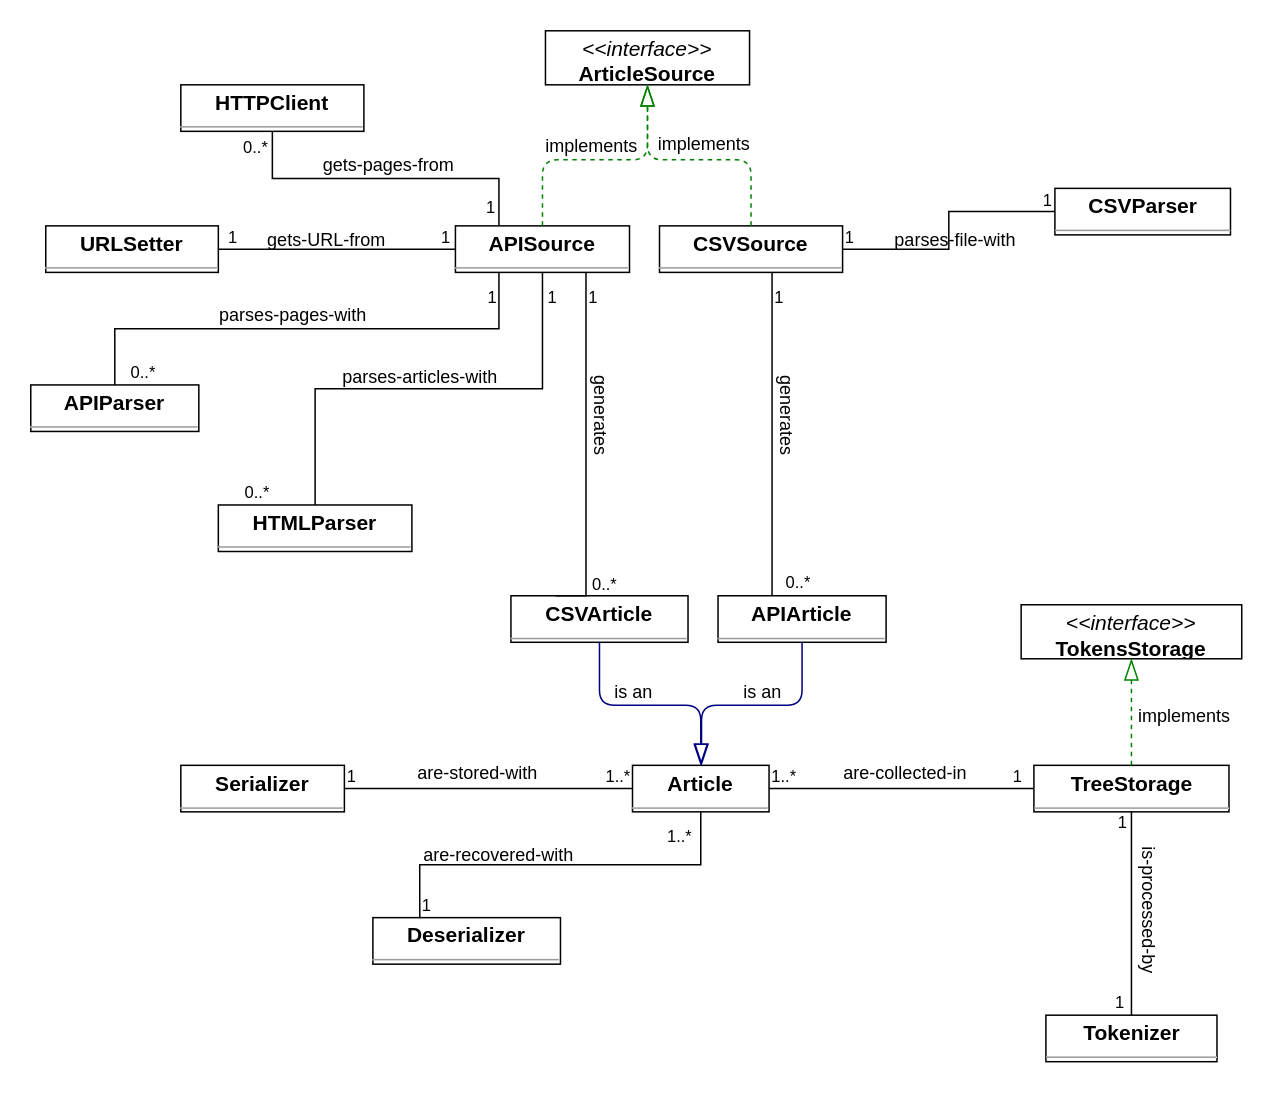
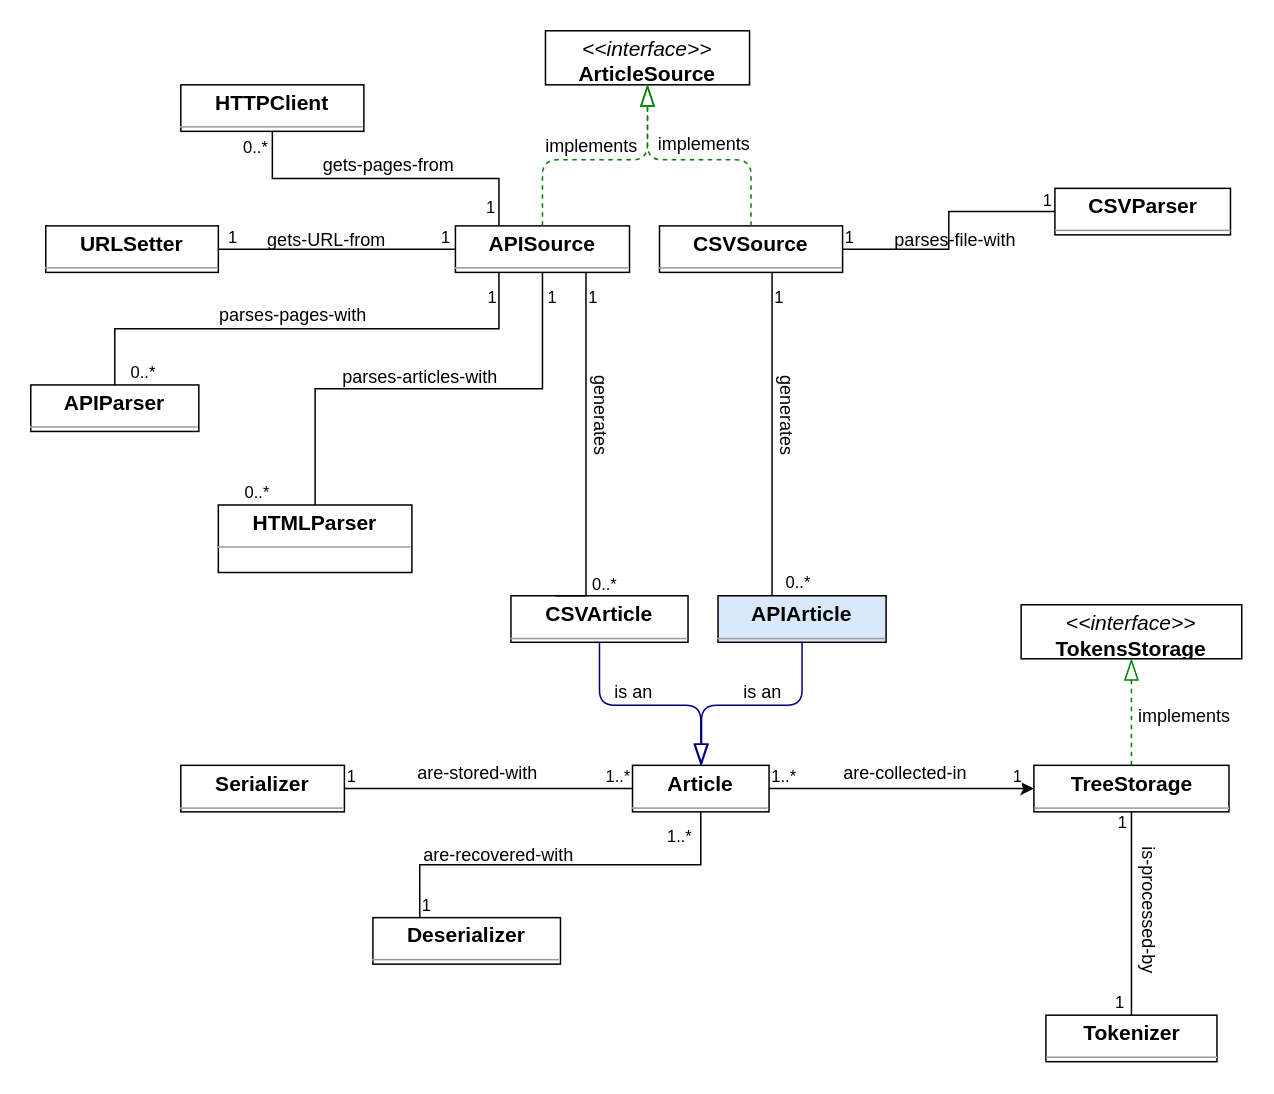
(315, 528) -> (315, 539)
(802, 619) -> (802, 619)
(1026, 788) -> (1022, 788)
